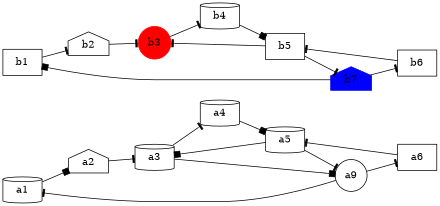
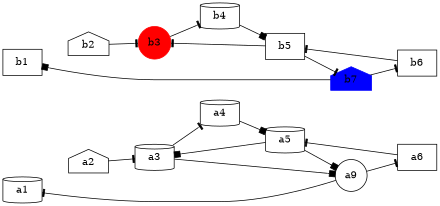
(53, 54) -> none
(319, 158) -> (319, 158)
(52, 178) -> none
